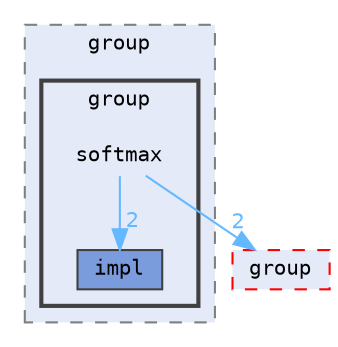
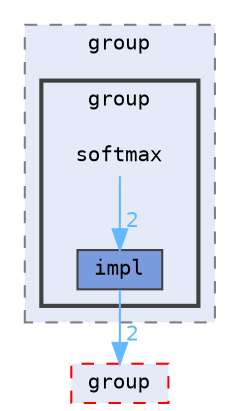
(184, 202) -> (120, 316)
